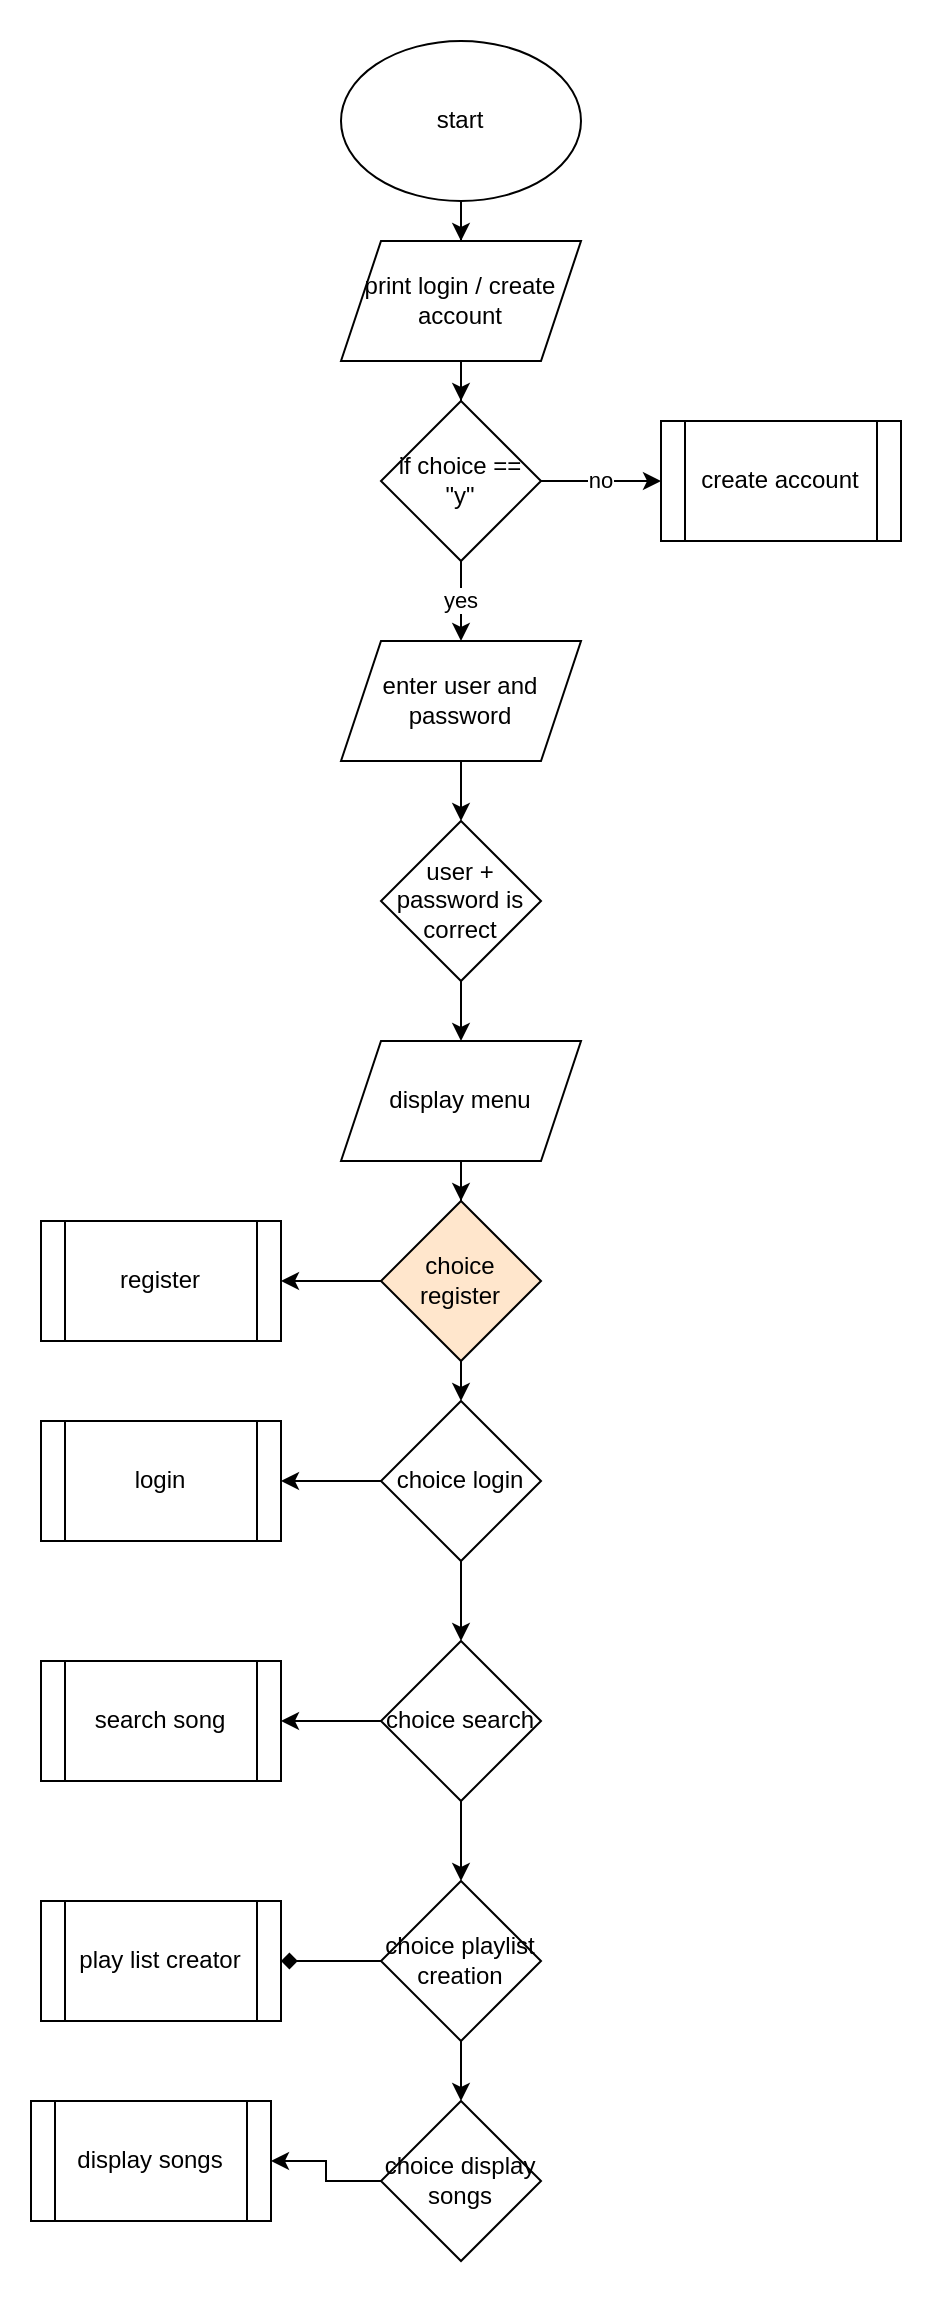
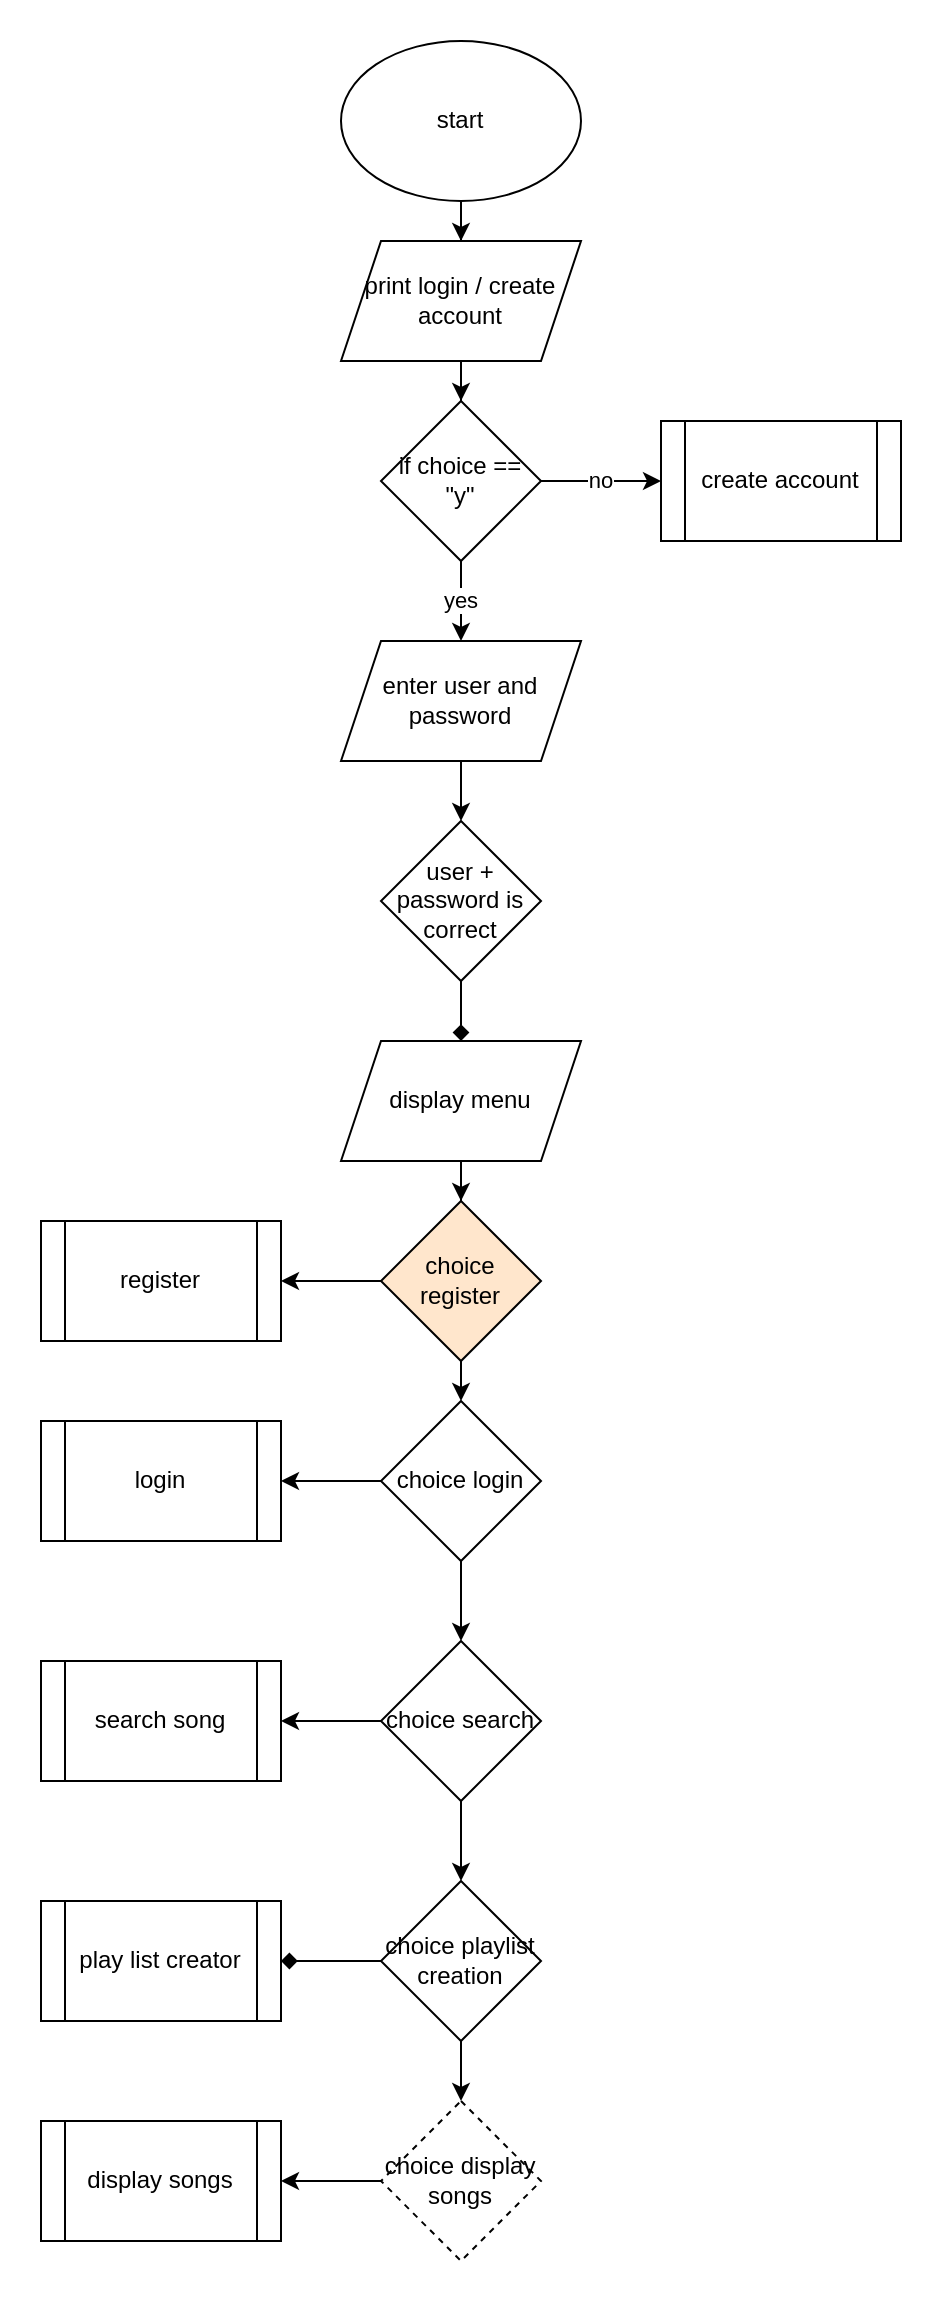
(461, 1026) -> (461, 1025)
(151, 2161) -> (161, 2181)
(461, 2181) -> (461, 2181)
